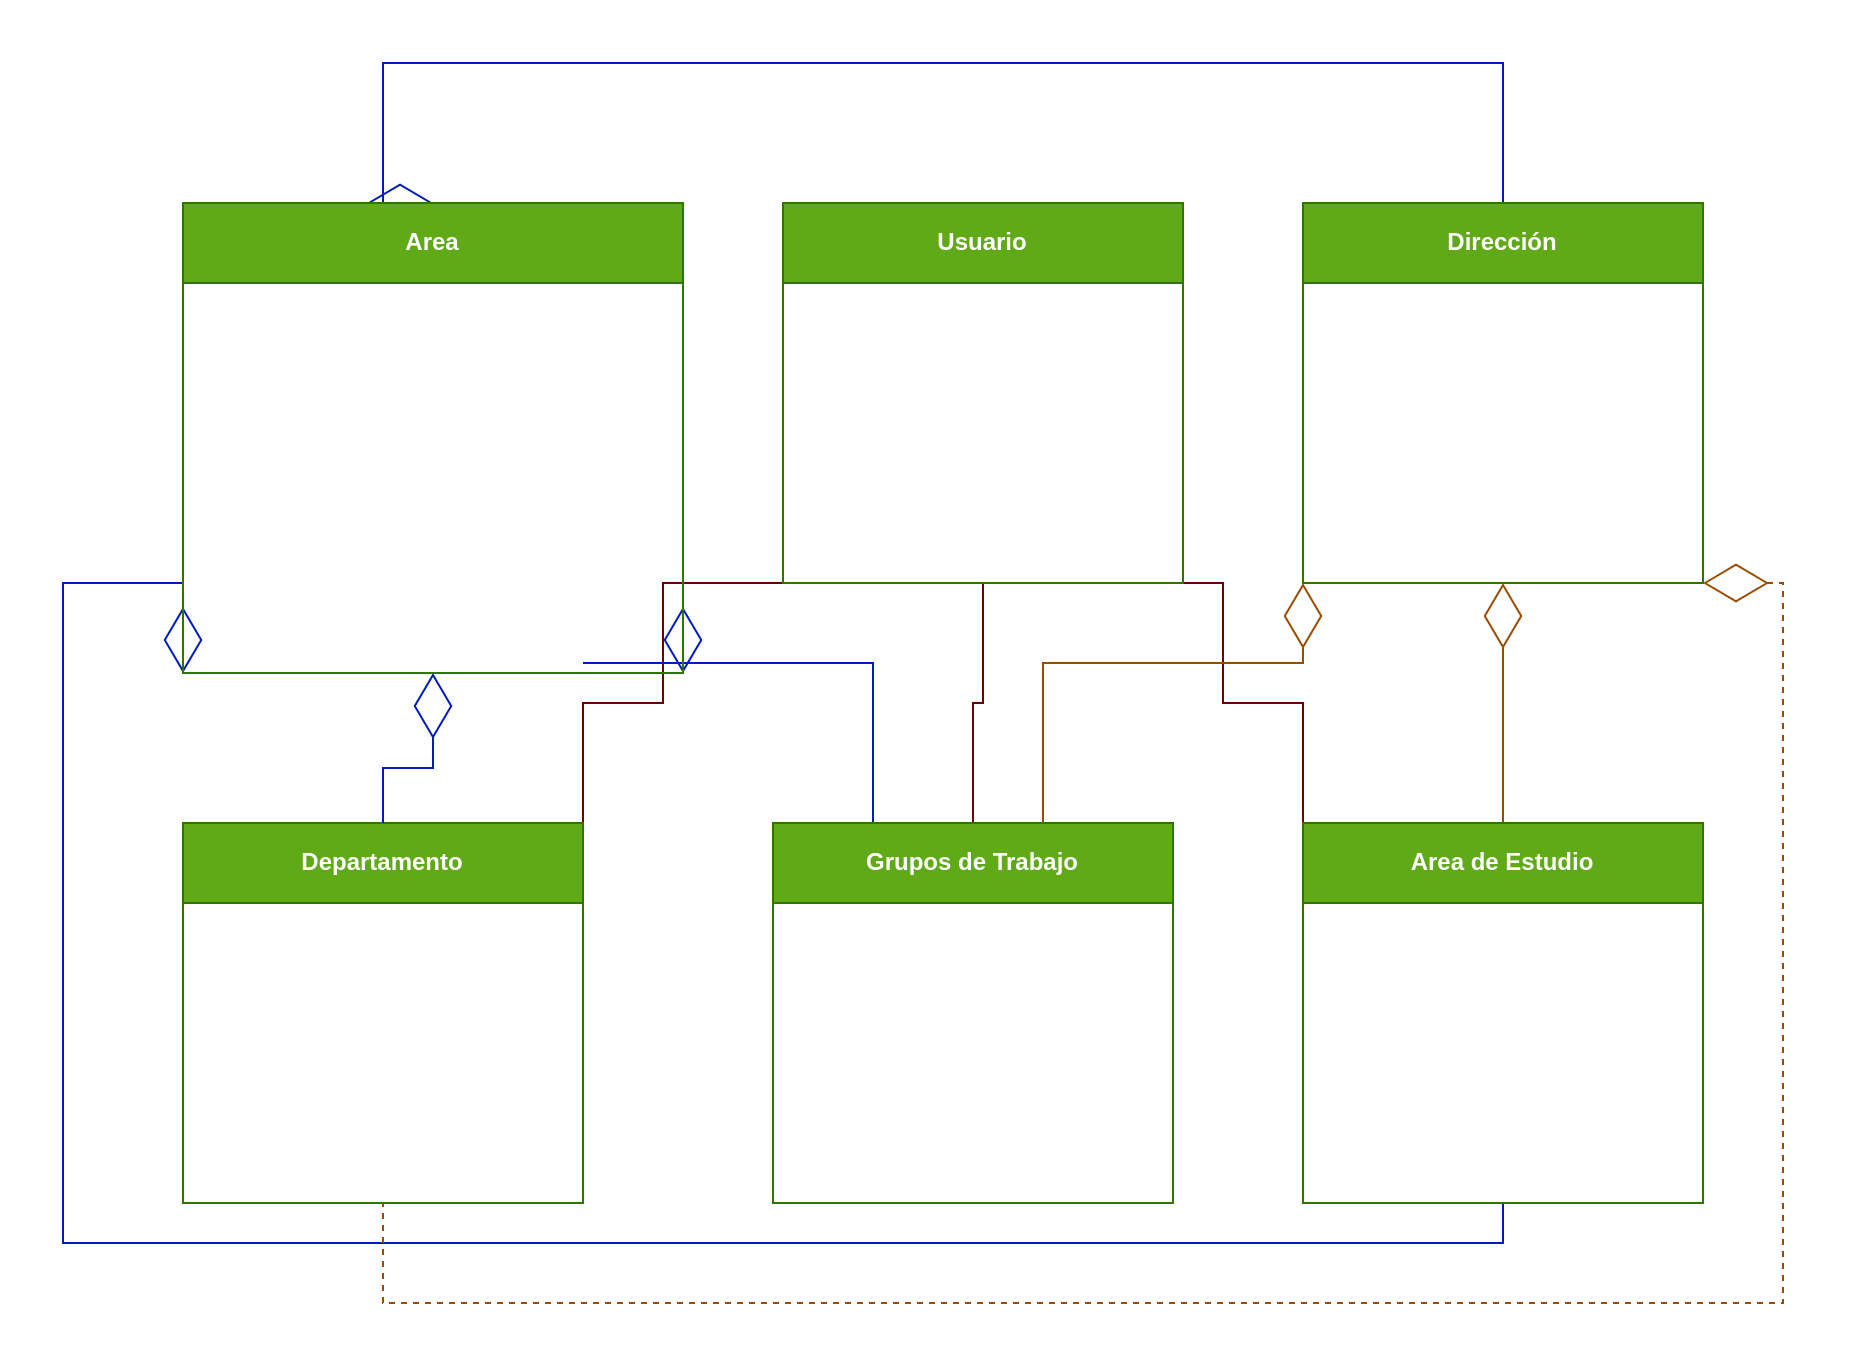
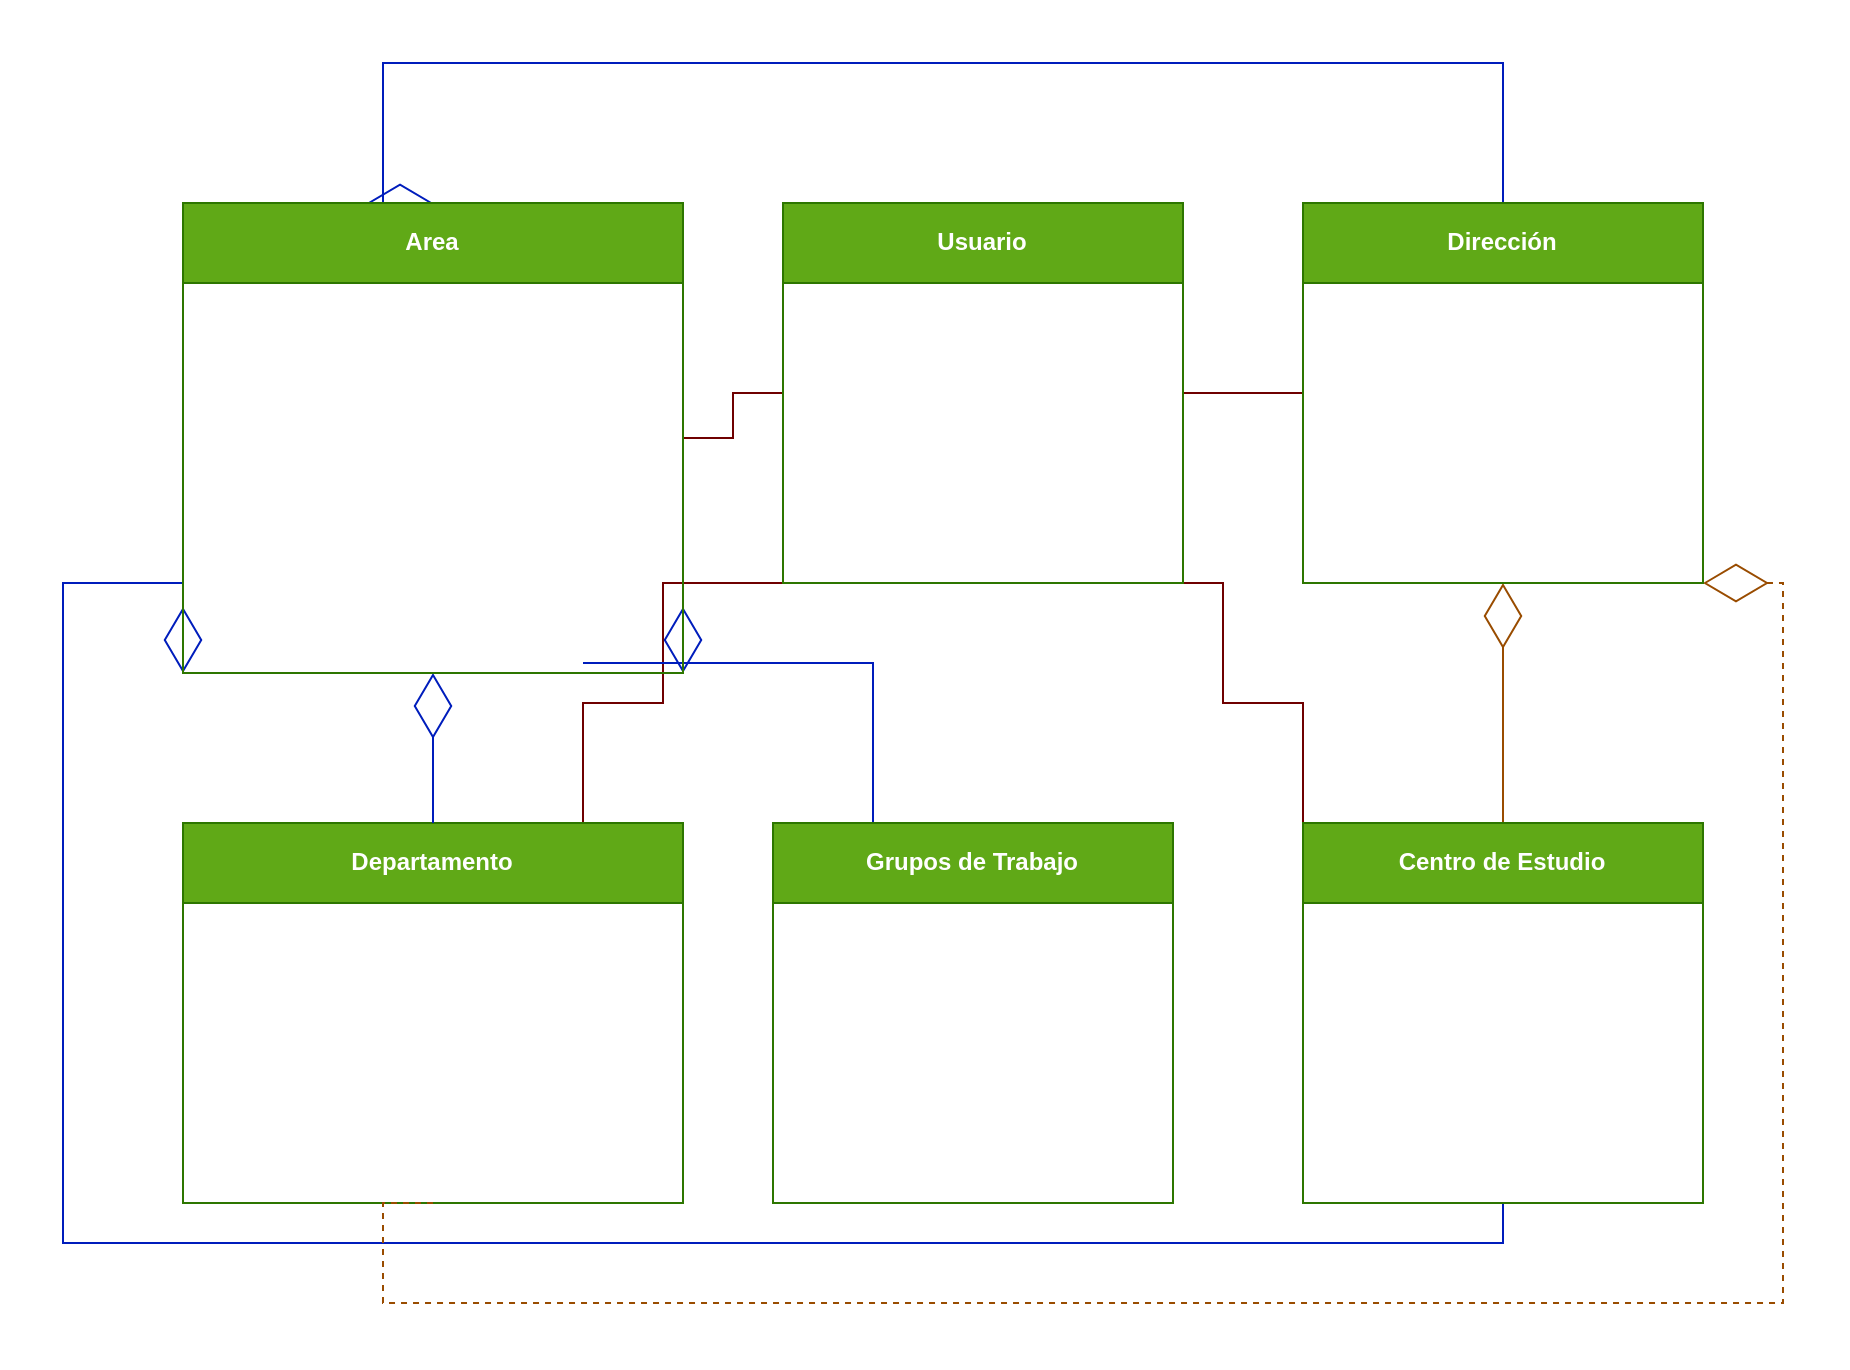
none -> (1243, 393)
none -> (733, 415)
(1100, 663) -> none
(976, 703) -> none
(1503, 863) -> (1503, 863)
(383, 1013) -> (433, 1013)
